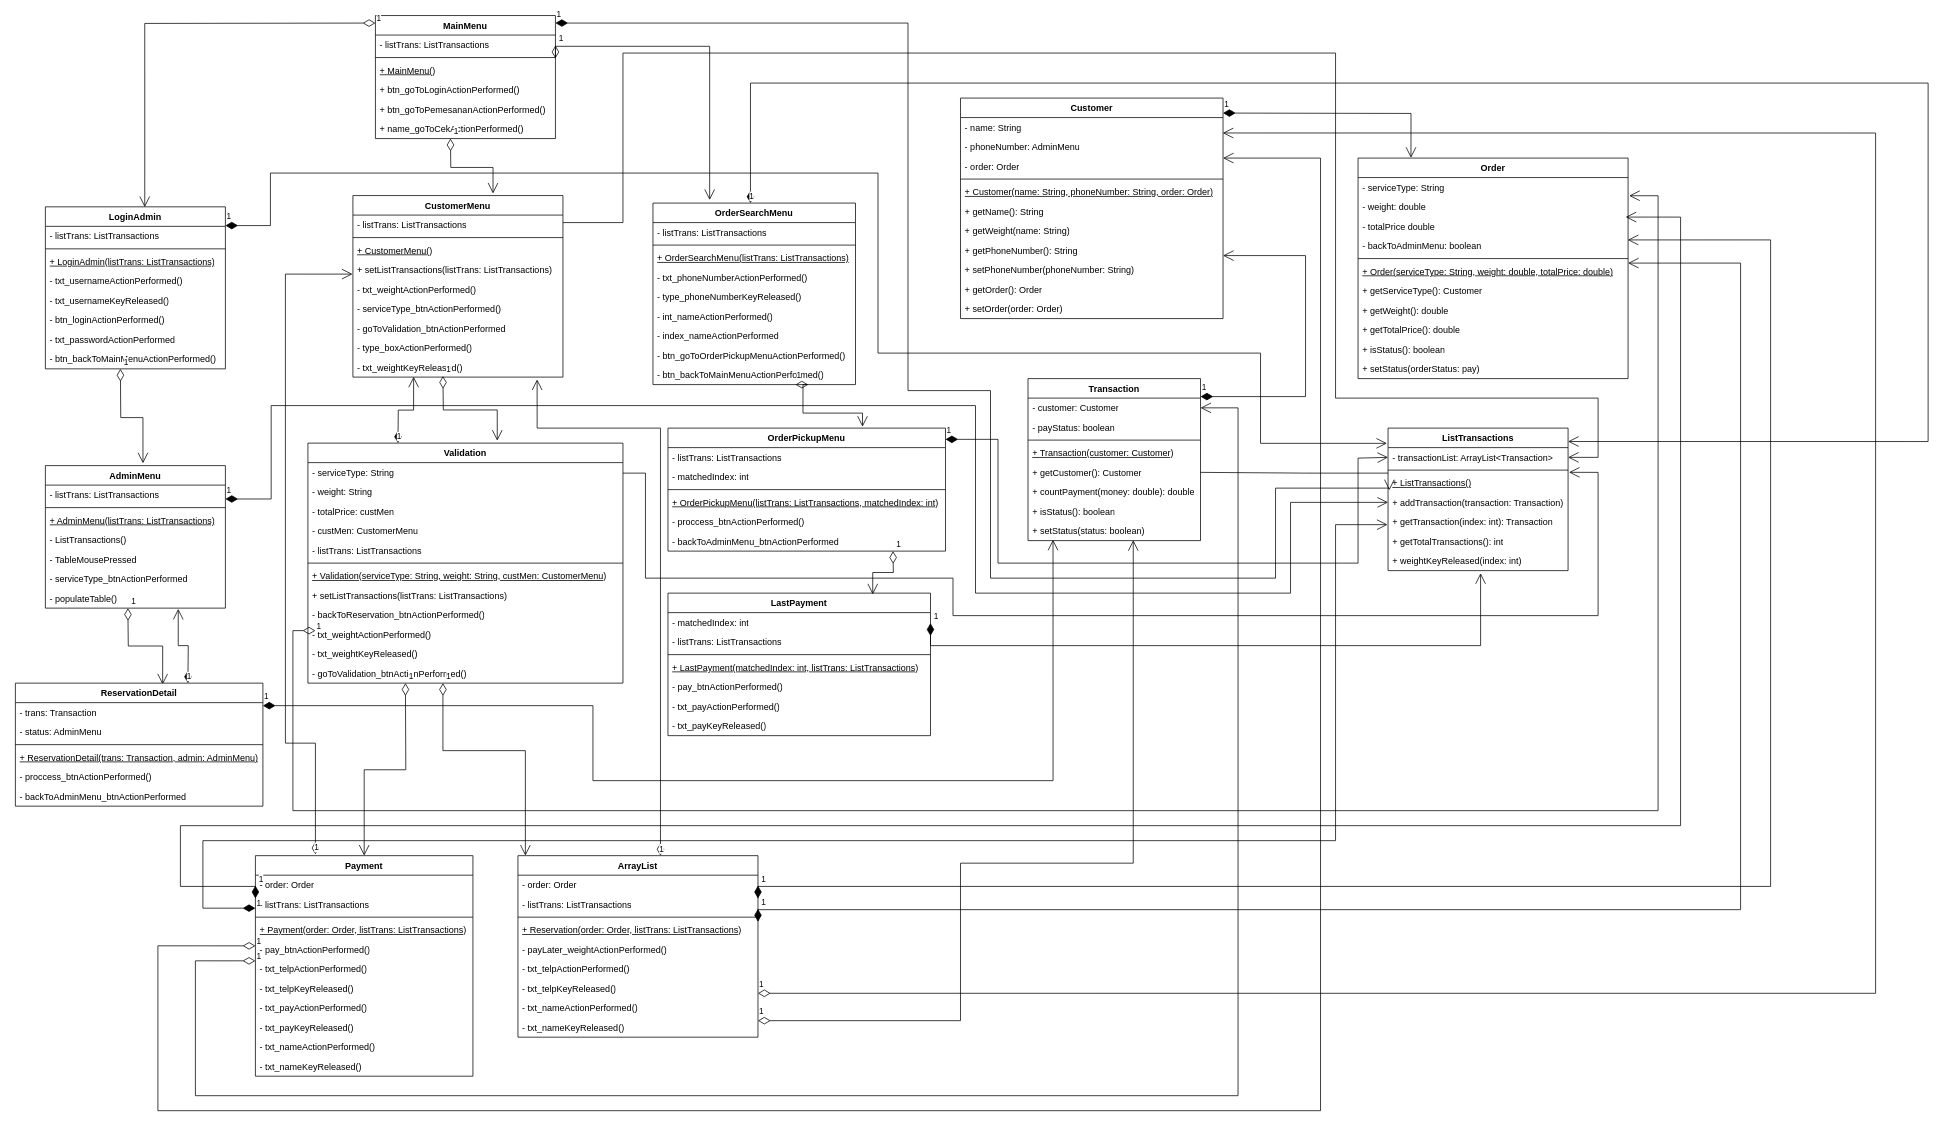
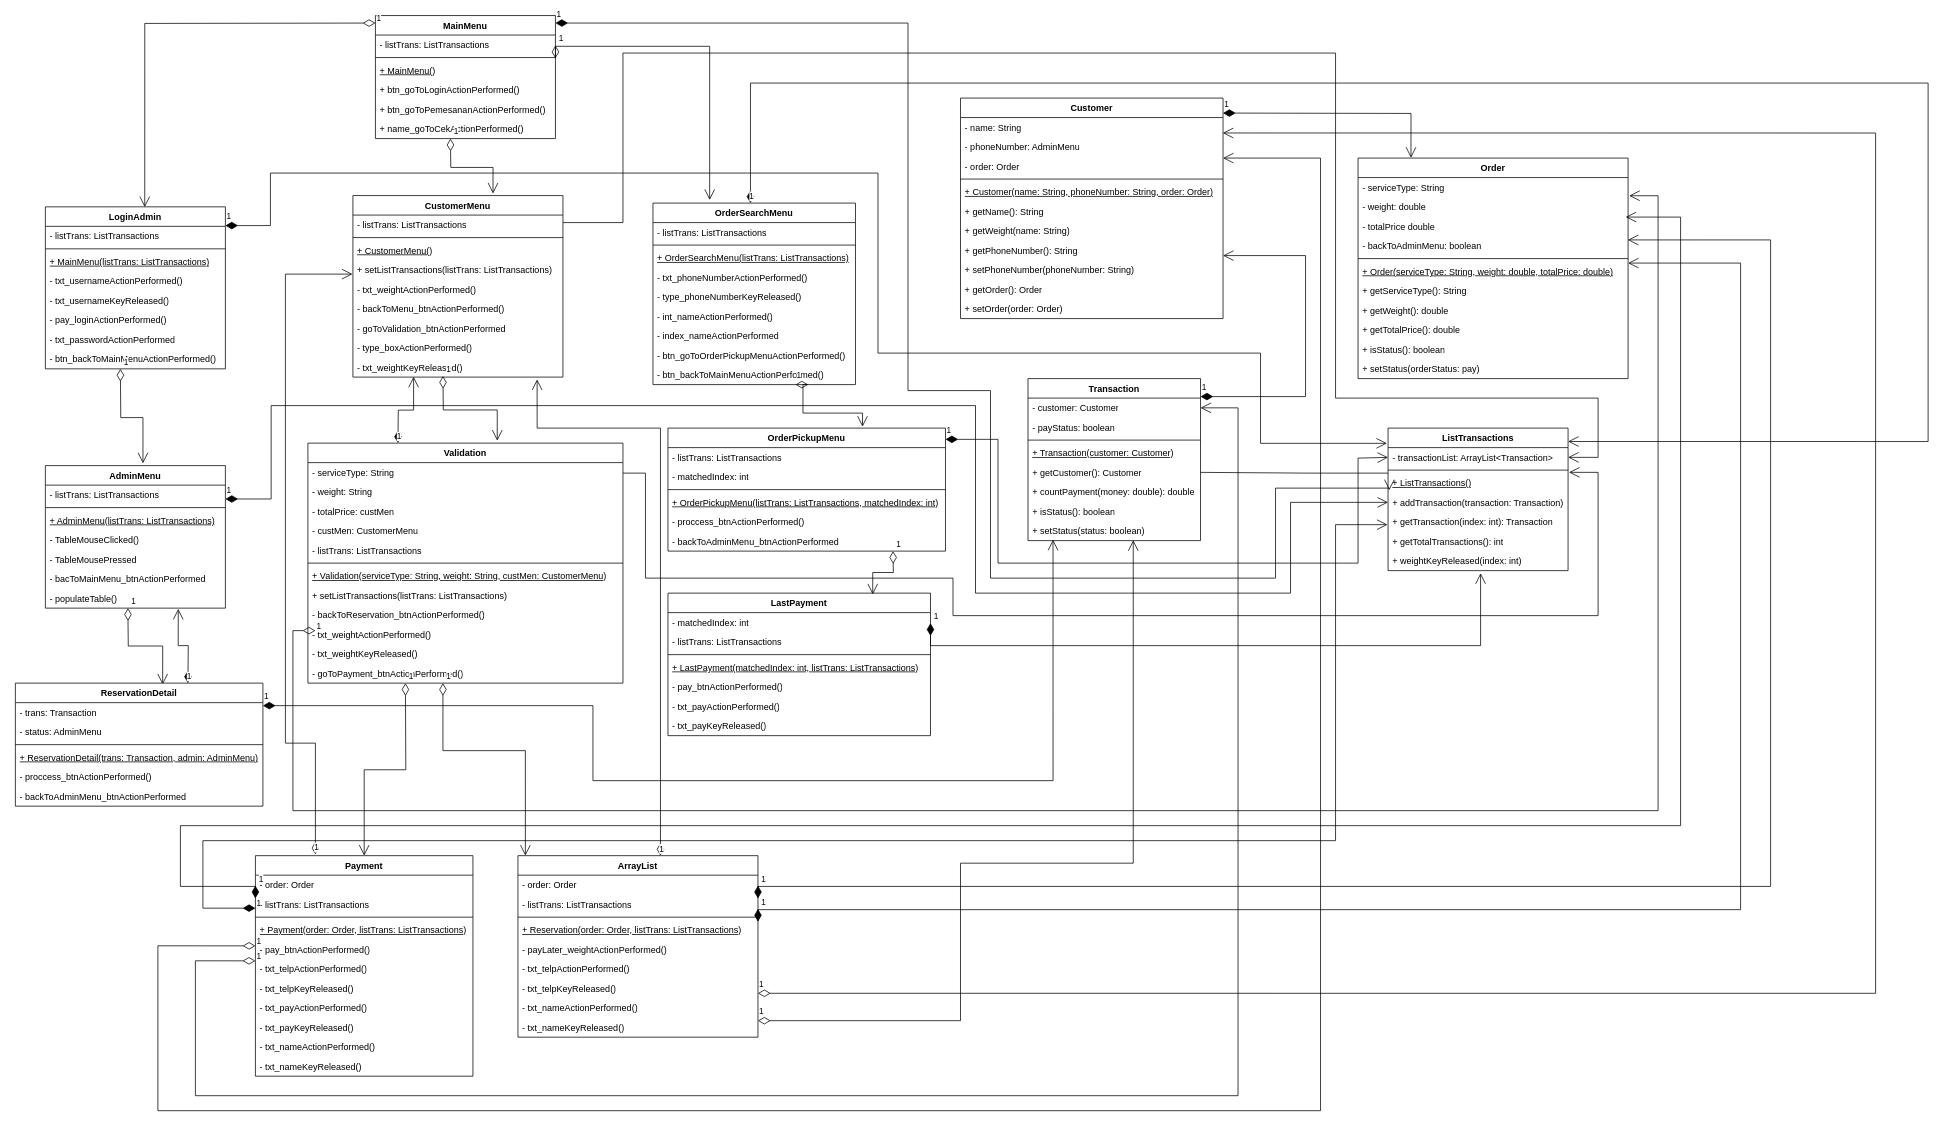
(136, 268) -> (136, 268)
(1428, 292) -> (1422, 292)
(441, 310) -> (439, 310)
(117, 321) -> (117, 321)
(98, 541) -> (99, 541)
(128, 580) -> (133, 580)
(401, 674) -> (397, 674)
